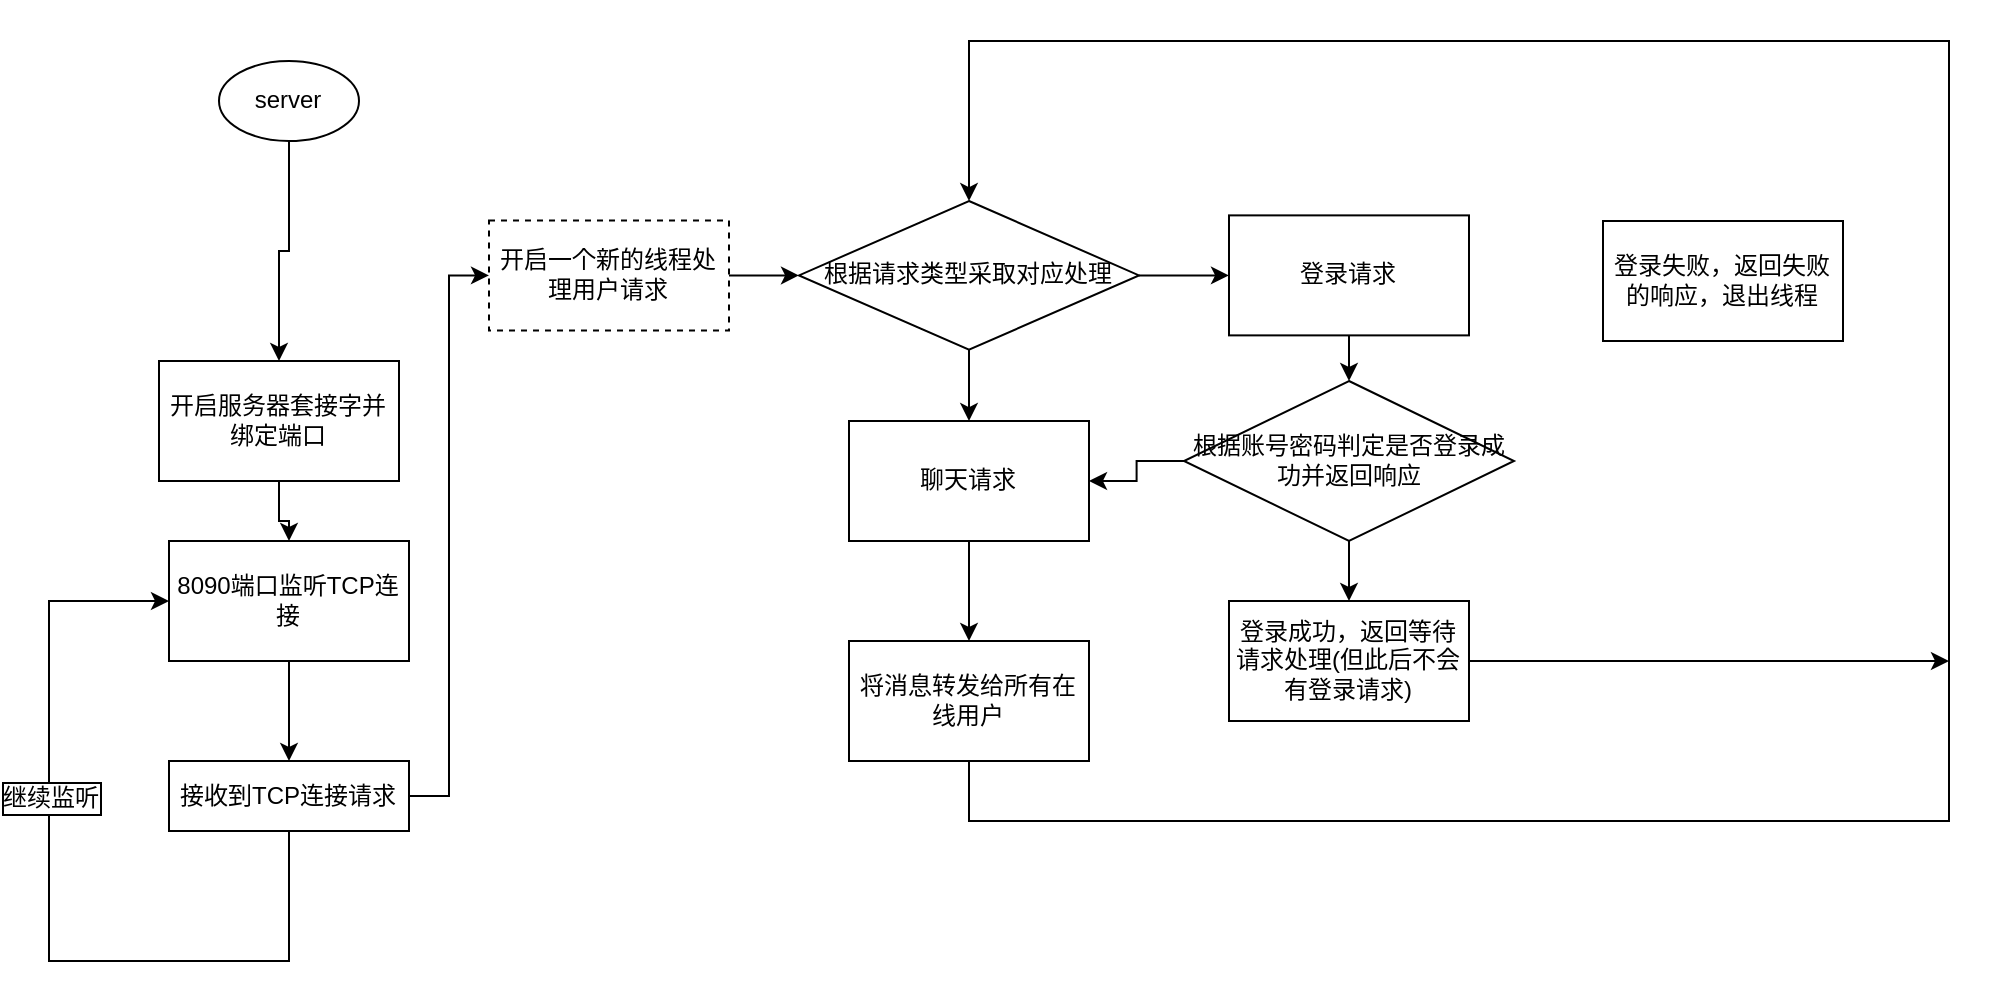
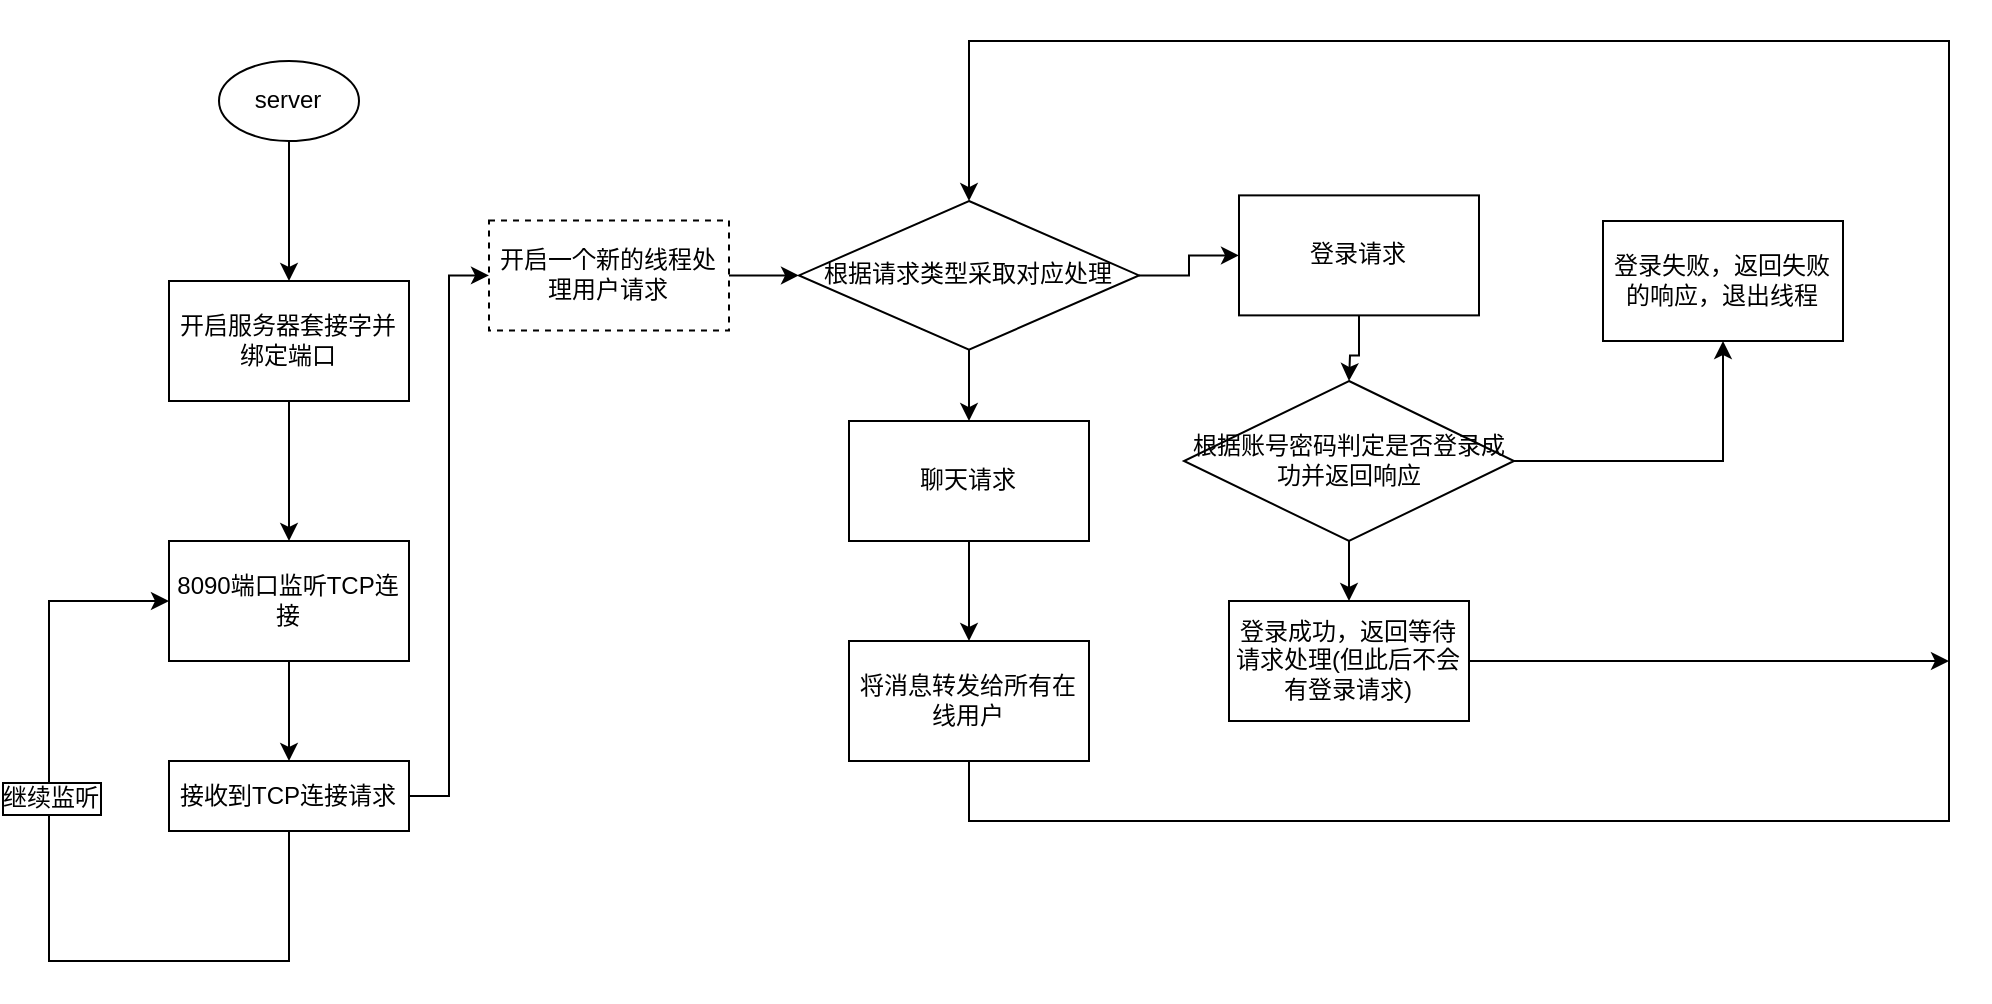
(1349, 275) -> (1359, 255)
(279, 421) -> (289, 341)
(1137, 464) -> (1672, 461)
